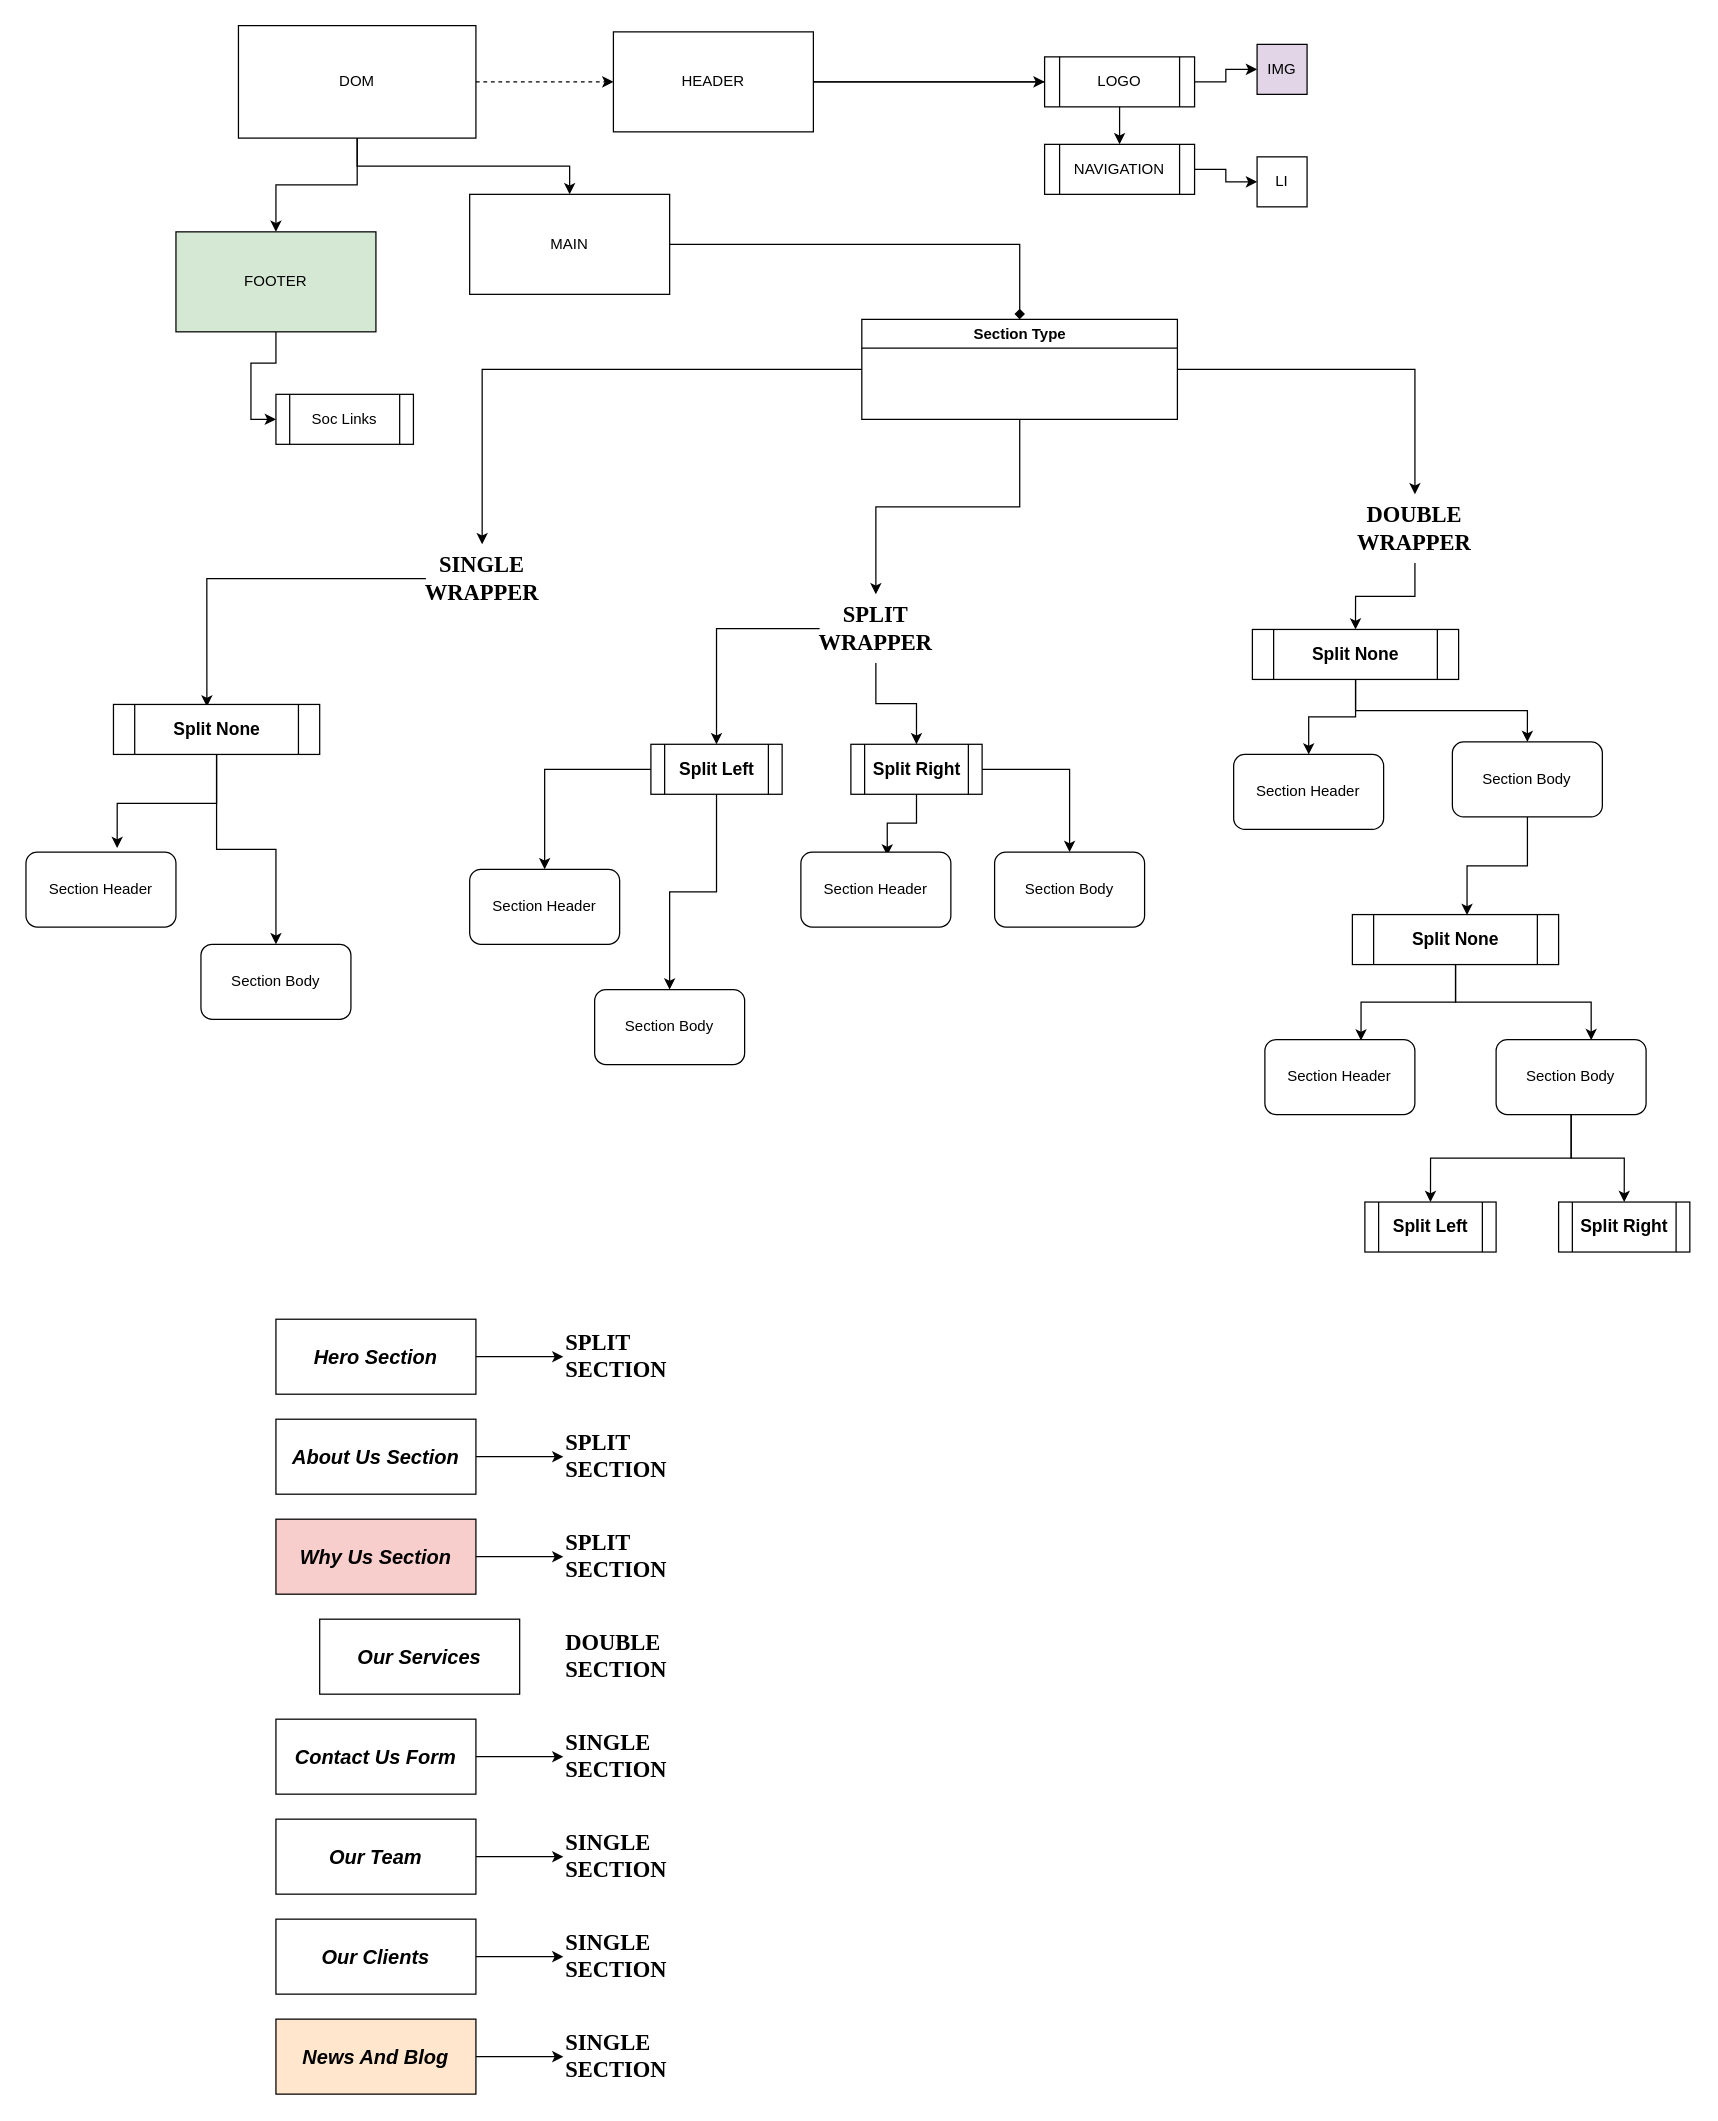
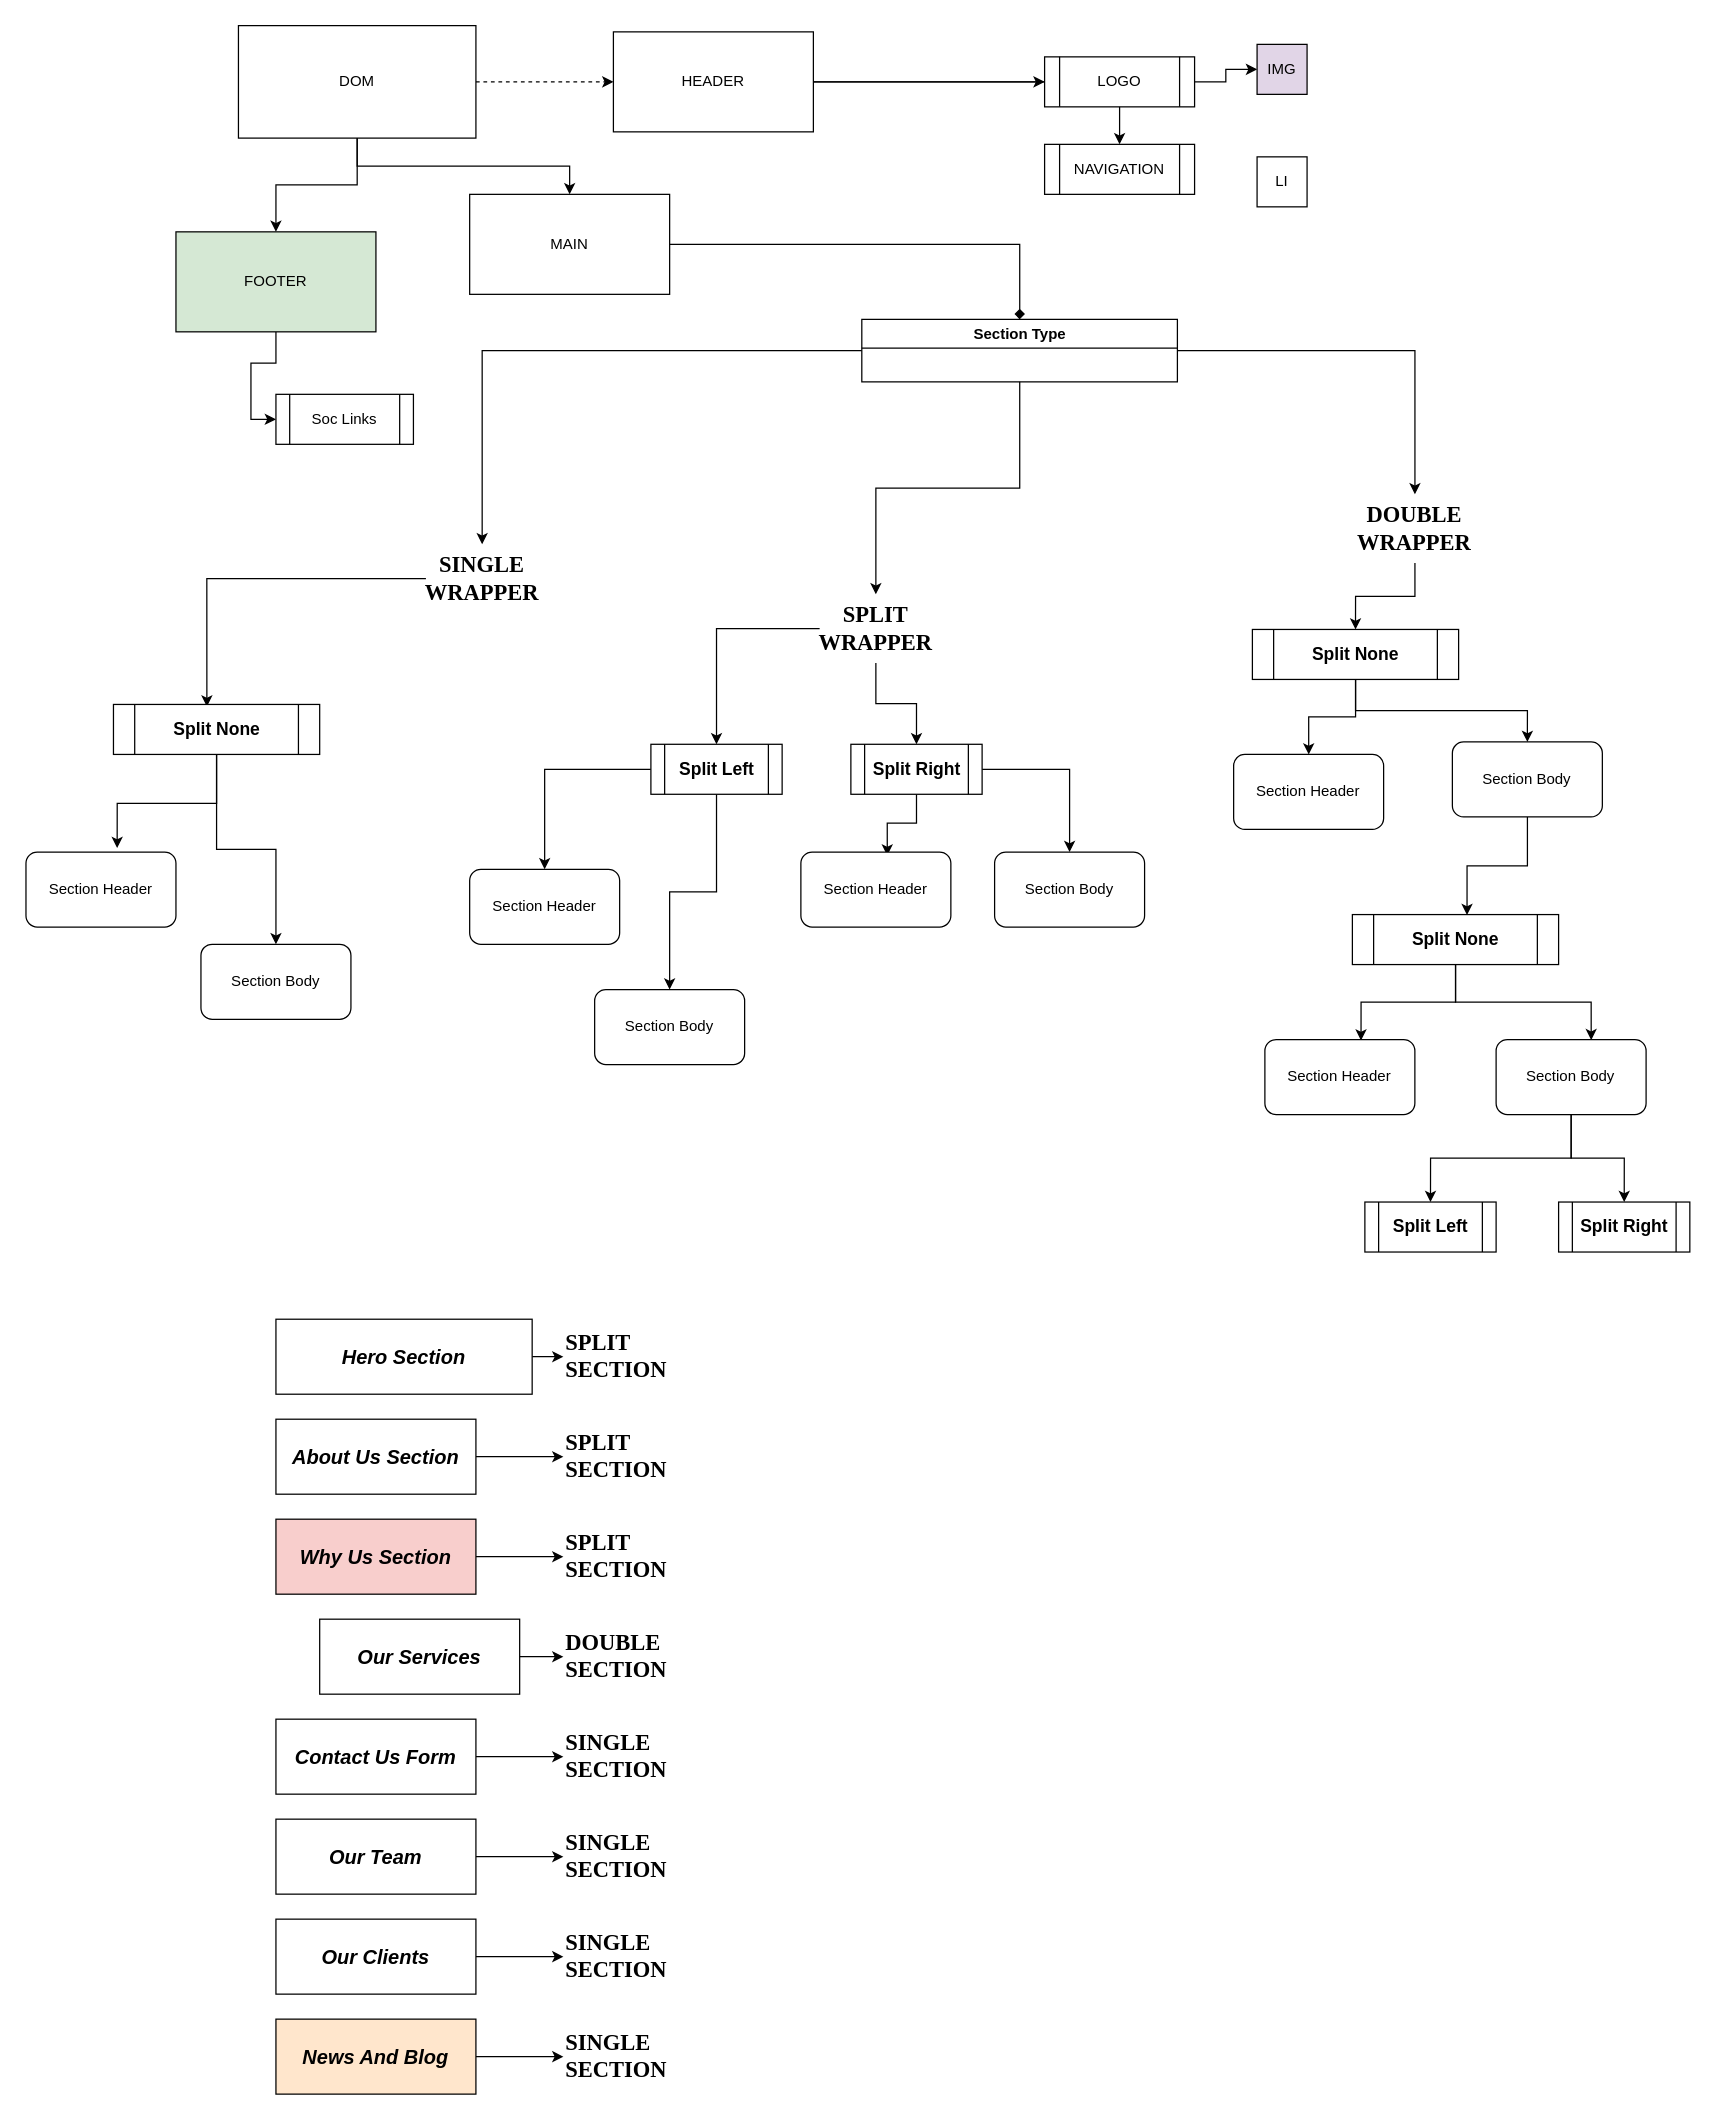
(1226, 171) -> none
(1019, 369) -> (1019, 351)
(376, 1357) -> (404, 1357)
none -> (543, 1657)
